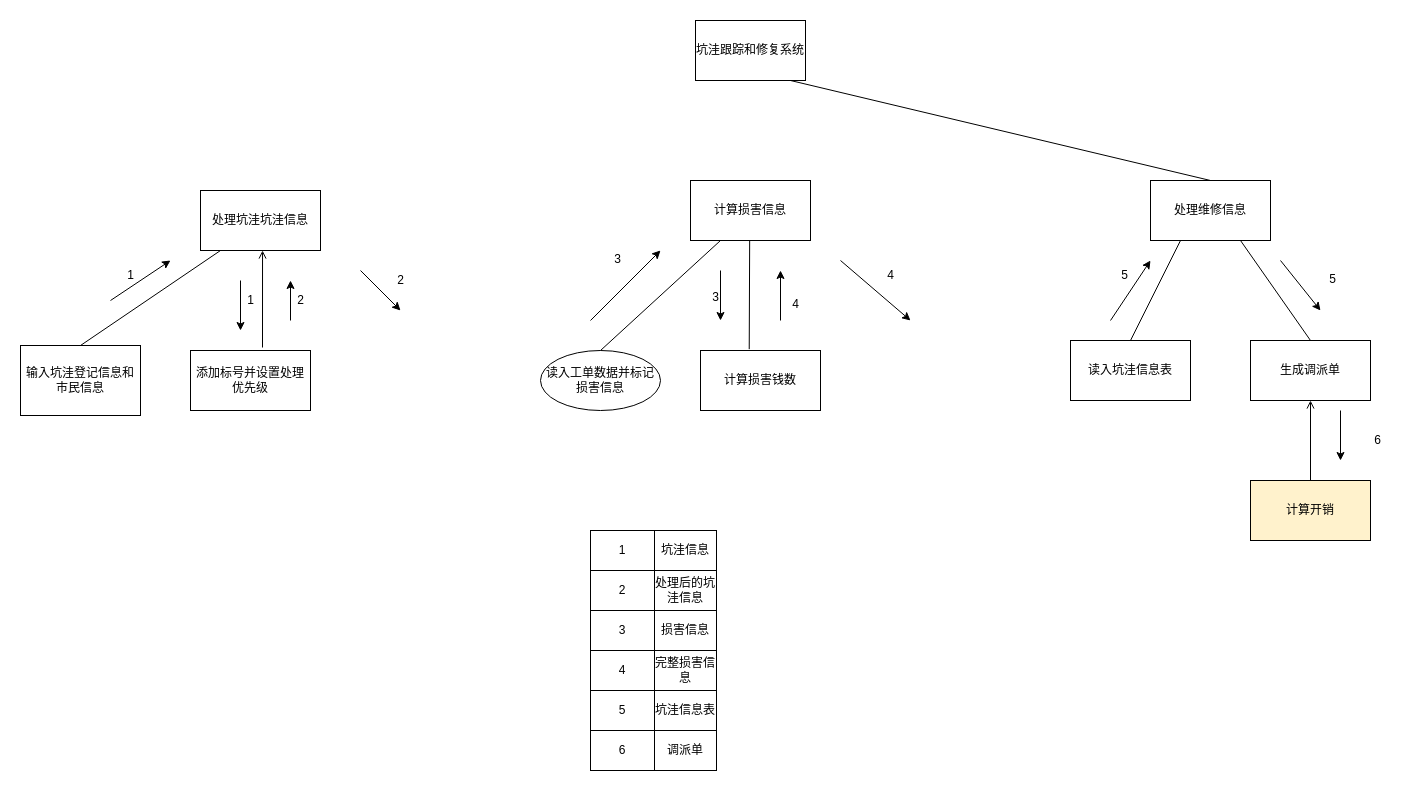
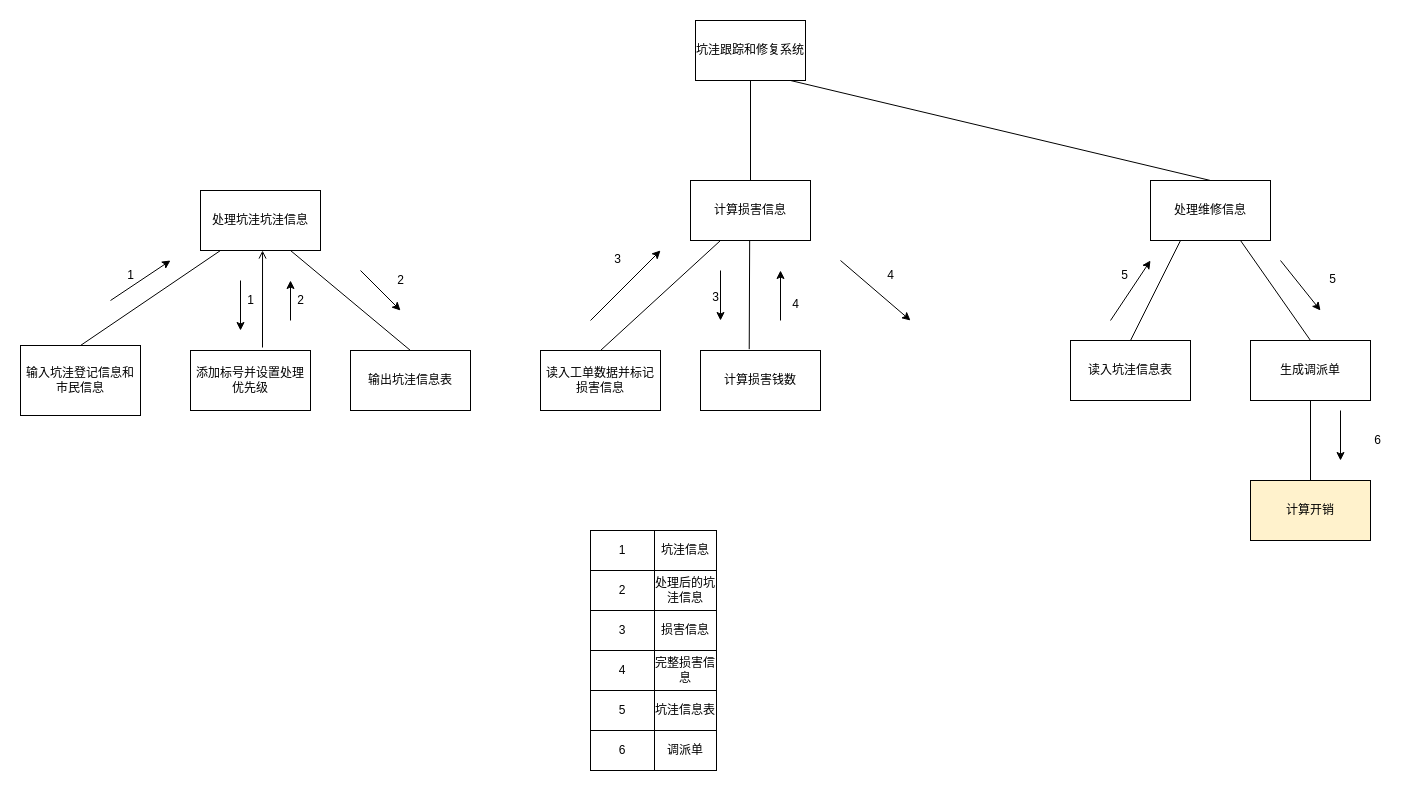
none -> (751, 131)
none -> (351, 301)
none -> (411, 381)
(601, 381) -> (601, 381)
(1311, 406) -> (1311, 406)
